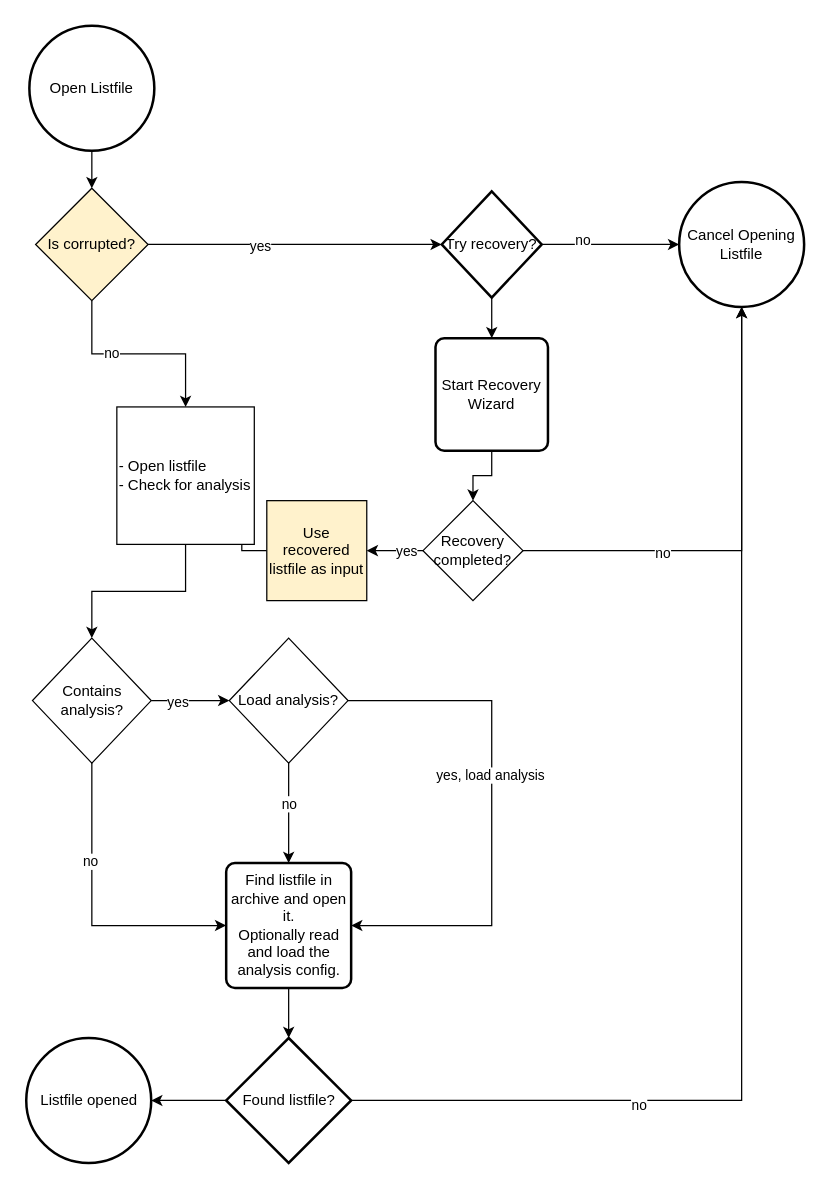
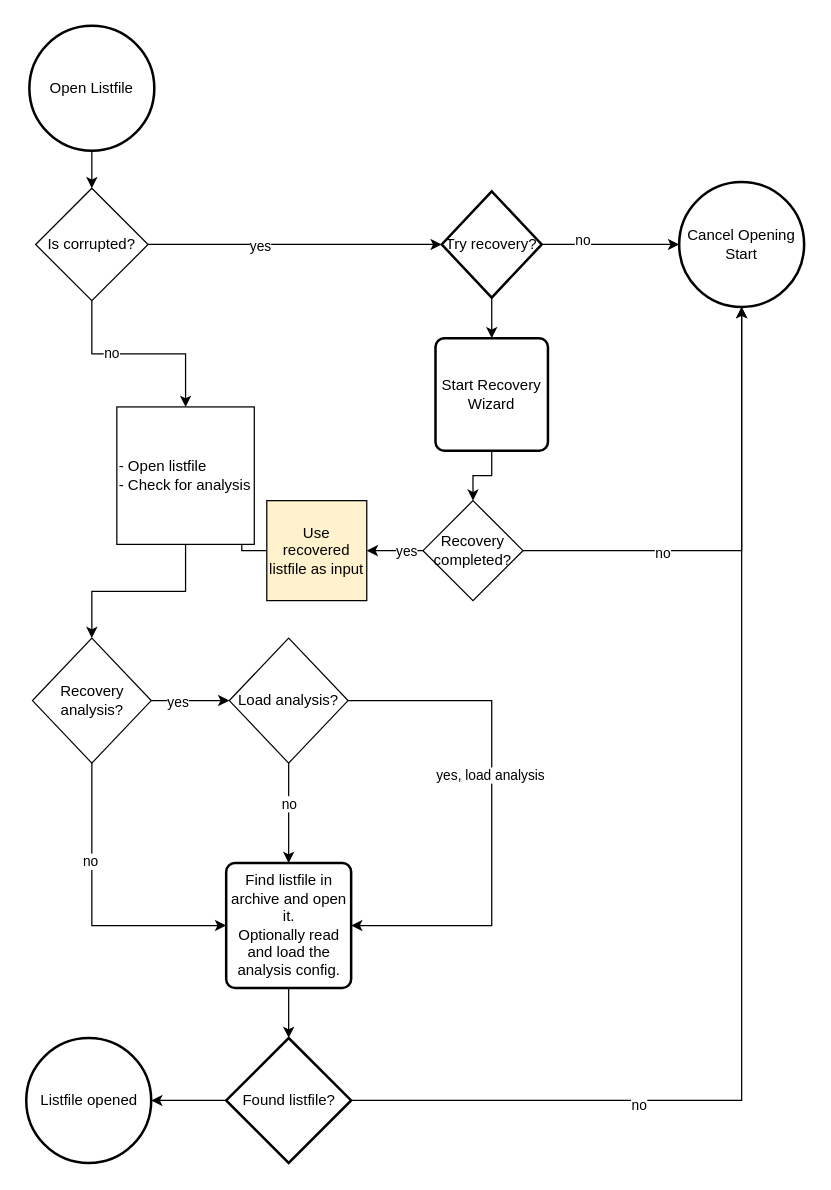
(92, 244) -> (92, 244)
(742, 244) -> (742, 244)
(93, 701) -> (93, 701)
